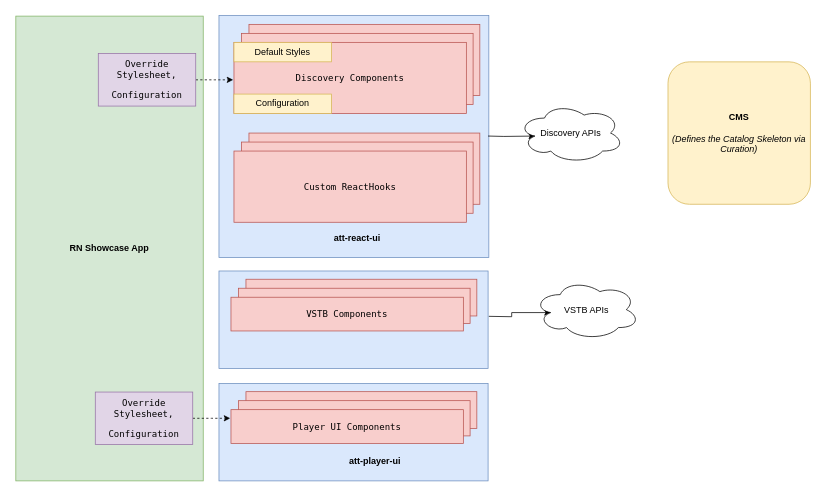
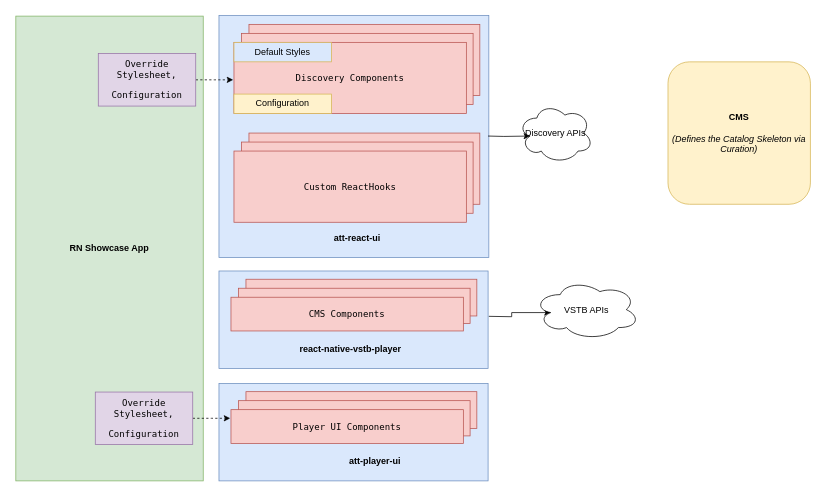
(282, 52) -> (282, 52)
(571, 133) -> (555, 133)
(347, 315) -> (347, 315)
none -> (350, 350)
